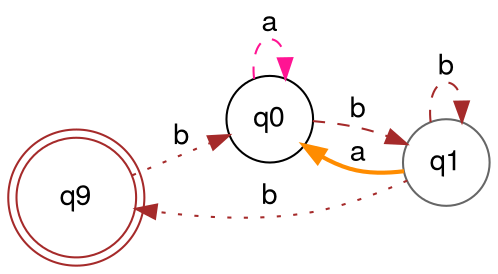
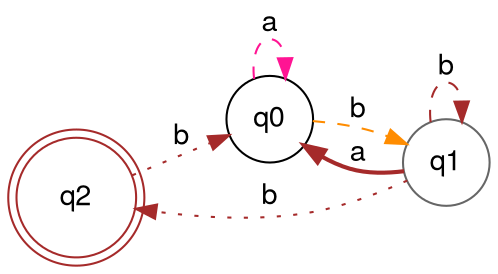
(351, 126) -> (351, 126)
(361, 171) -> (361, 171)
(76, 198) -> (76, 198)
